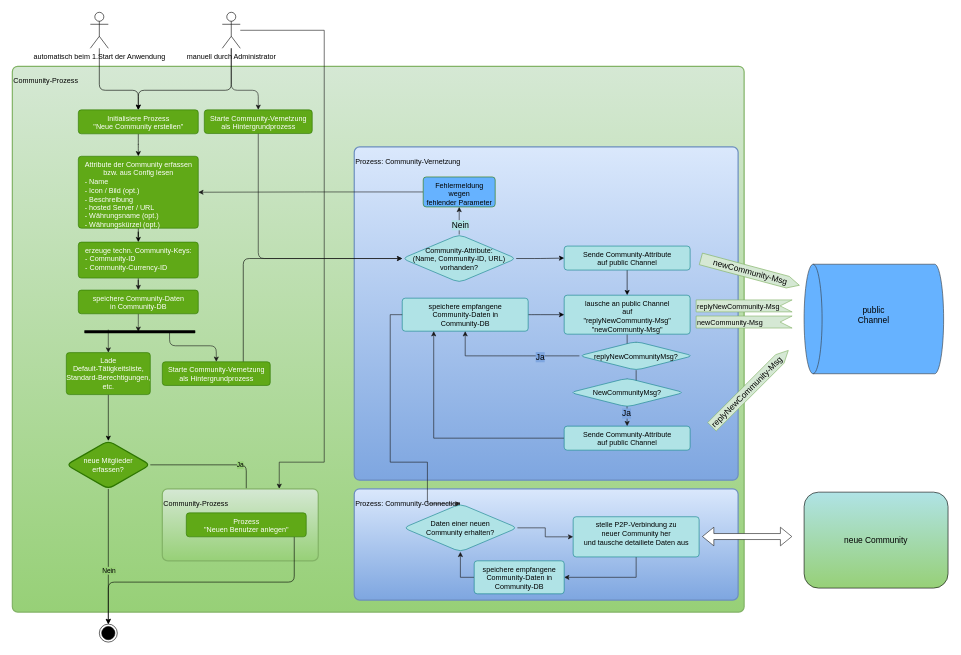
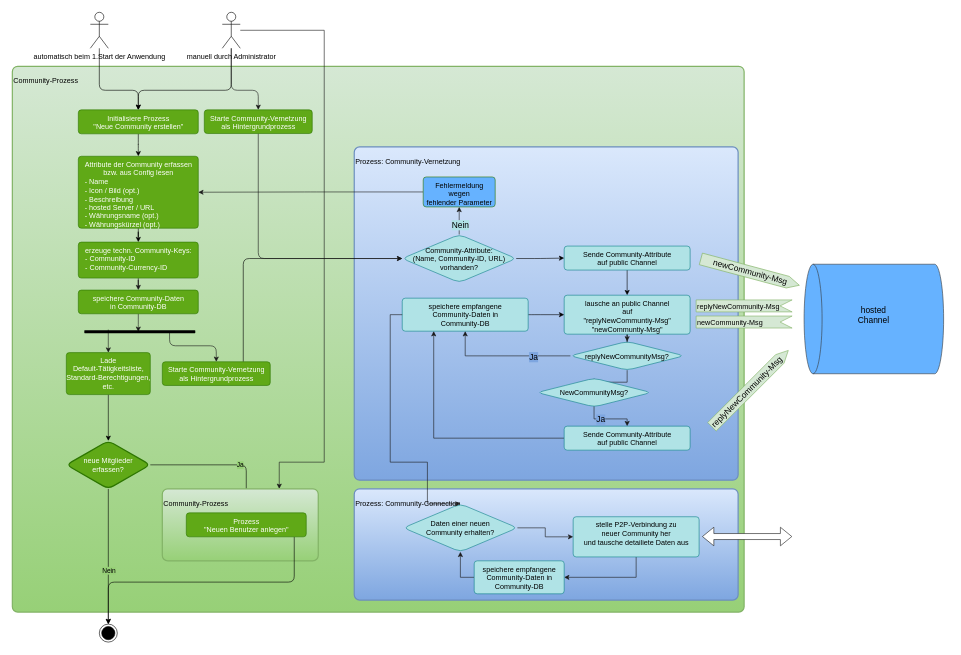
(874, 315) -> (874, 315)
(636, 356) -> (627, 356)
(627, 393) -> (594, 393)
(876, 540) -> none
